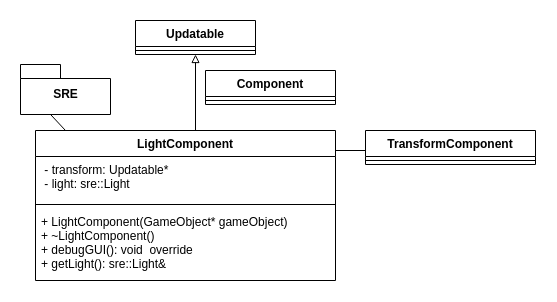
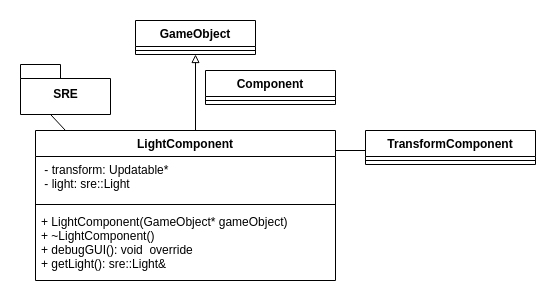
(195, 34) -> (195, 34)
